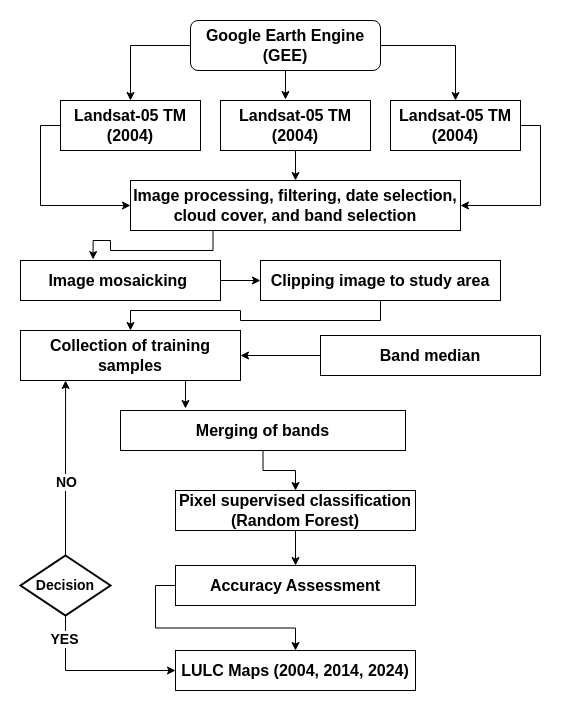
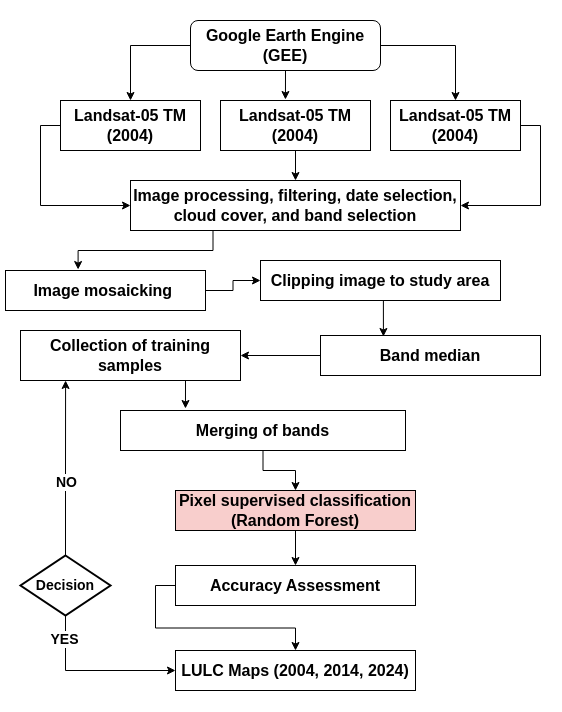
(121, 281) -> (106, 291)
(298, 321) -> (383, 314)
(296, 511) -> (296, 511)
